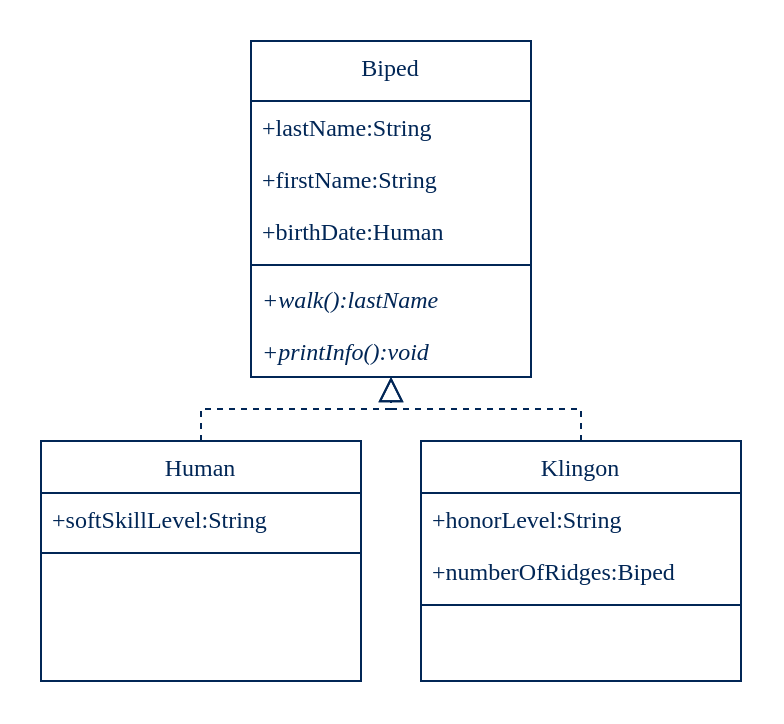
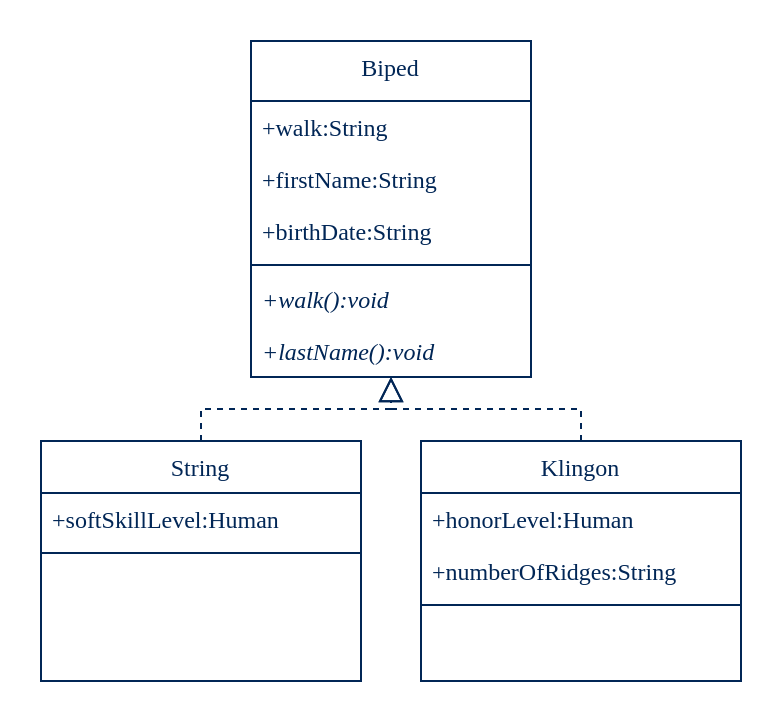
(360, 128) -> (333, 128)
(363, 232) -> (367, 232)
(360, 300) -> (333, 300)
(367, 352) -> (360, 352)
(200, 468) -> (200, 468)
(181, 520) -> (178, 520)
(544, 520) -> (540, 520)
(564, 572) -> (570, 572)
